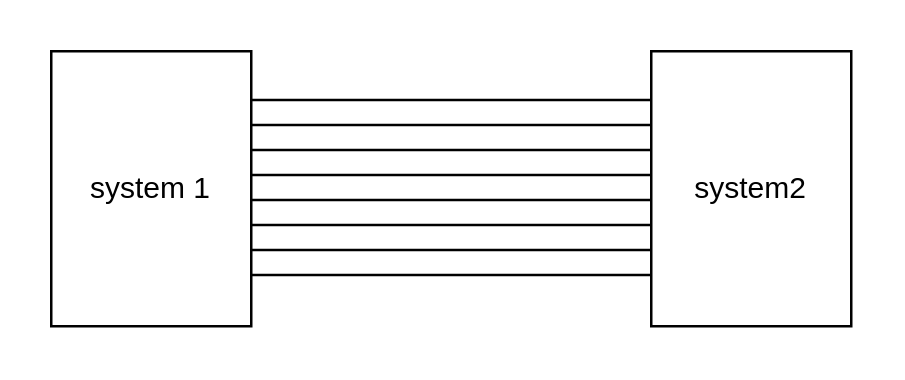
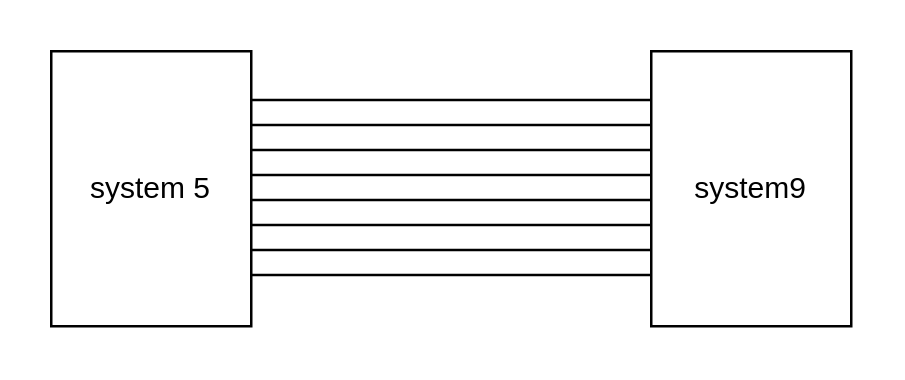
(151, 189) -> (151, 189)
(751, 189) -> (751, 189)
